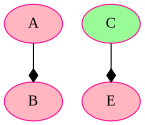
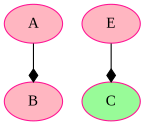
(111, 56) -> (111, 56)
